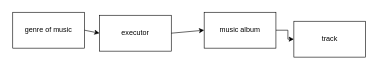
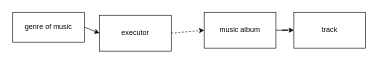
(48, 30) -> (48, 27)
(185, 32) -> (185, 32)
(330, 39) -> (330, 30)
